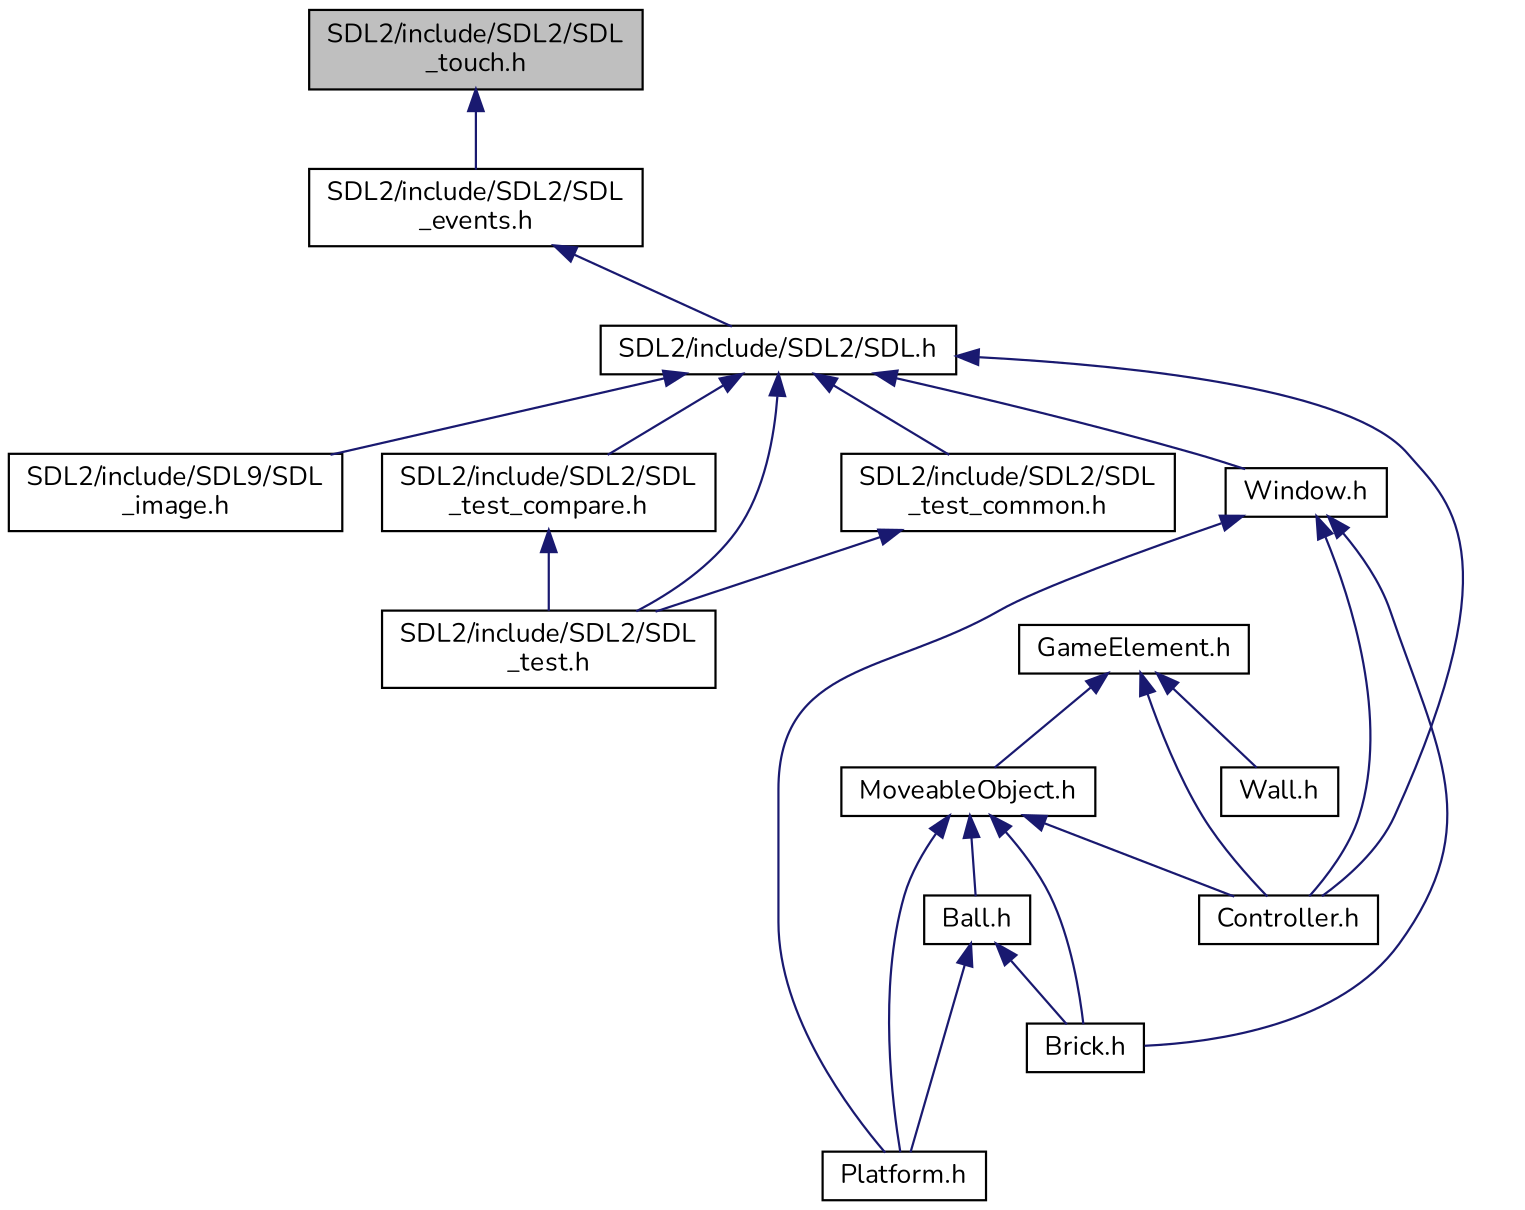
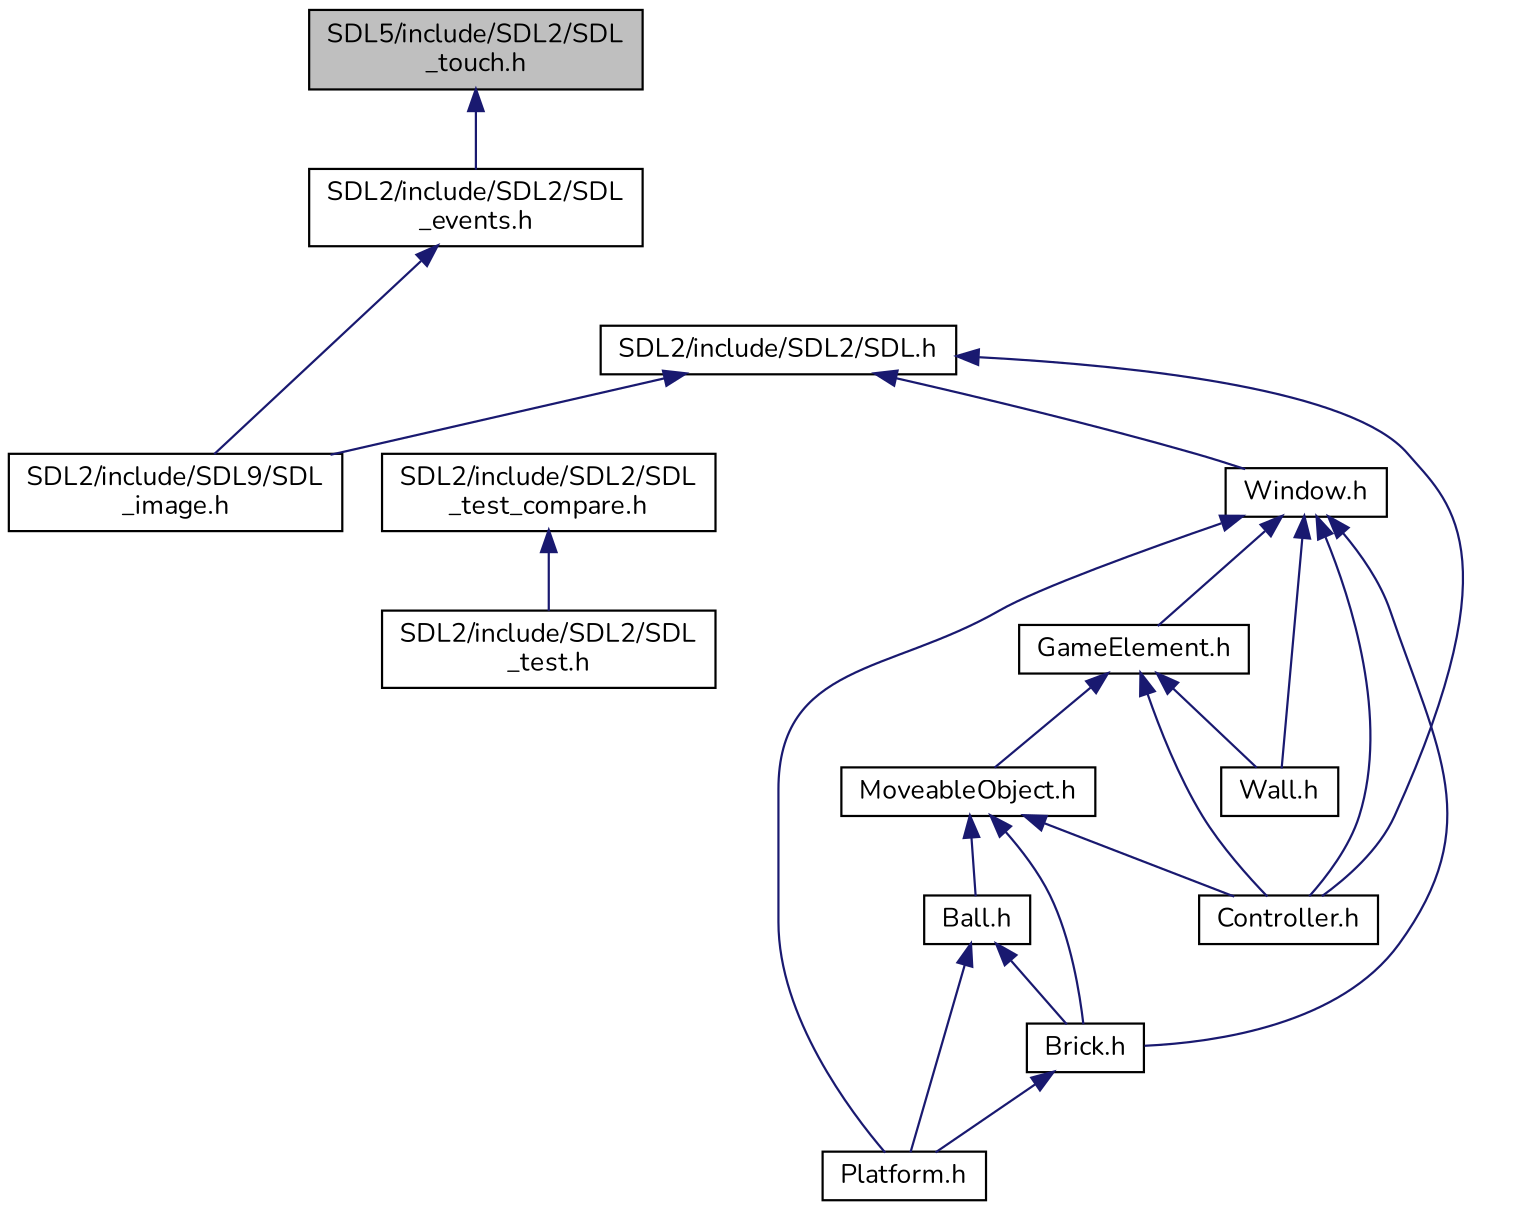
(476, 50) -> (476, 50)
(653, 291) -> (318, 357)
(665, 420) -> none
(1008, 492) -> none
(740, 526) -> none
none -> (1211, 579)
none -> (1292, 653)
(890, 989) -> (985, 1118)
